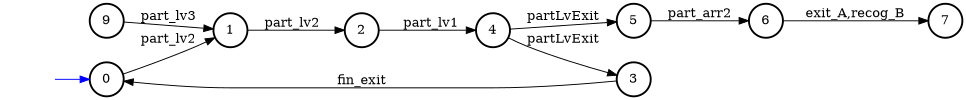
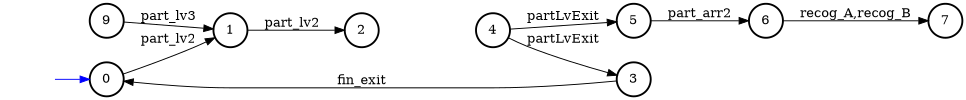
(856, 14) -> (856, 14)
(422, 30) -> none
